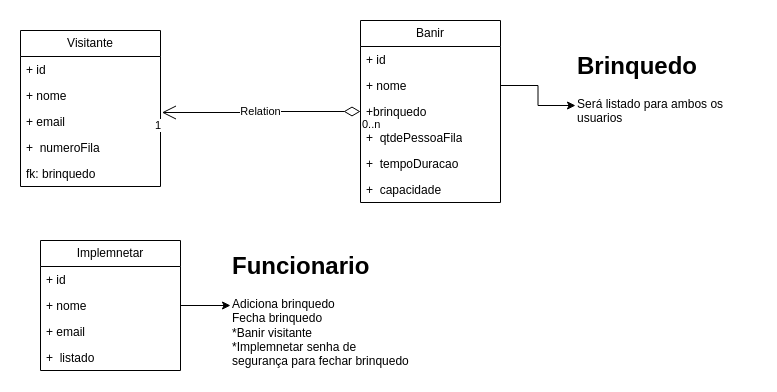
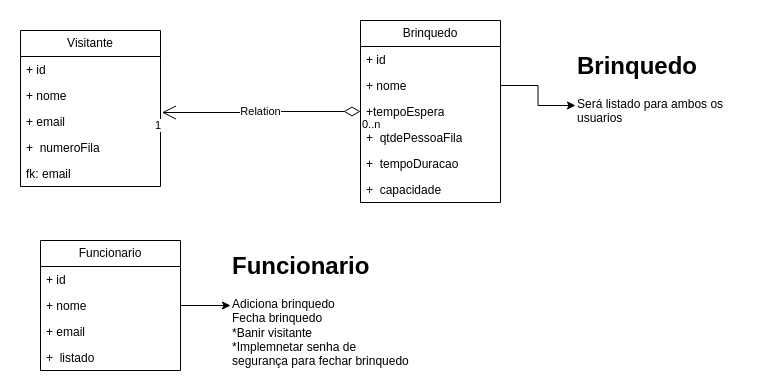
(431, 34) -> (431, 34)
(399, 113) -> (407, 113)
(66, 175) -> (51, 175)
(111, 254) -> (111, 254)
